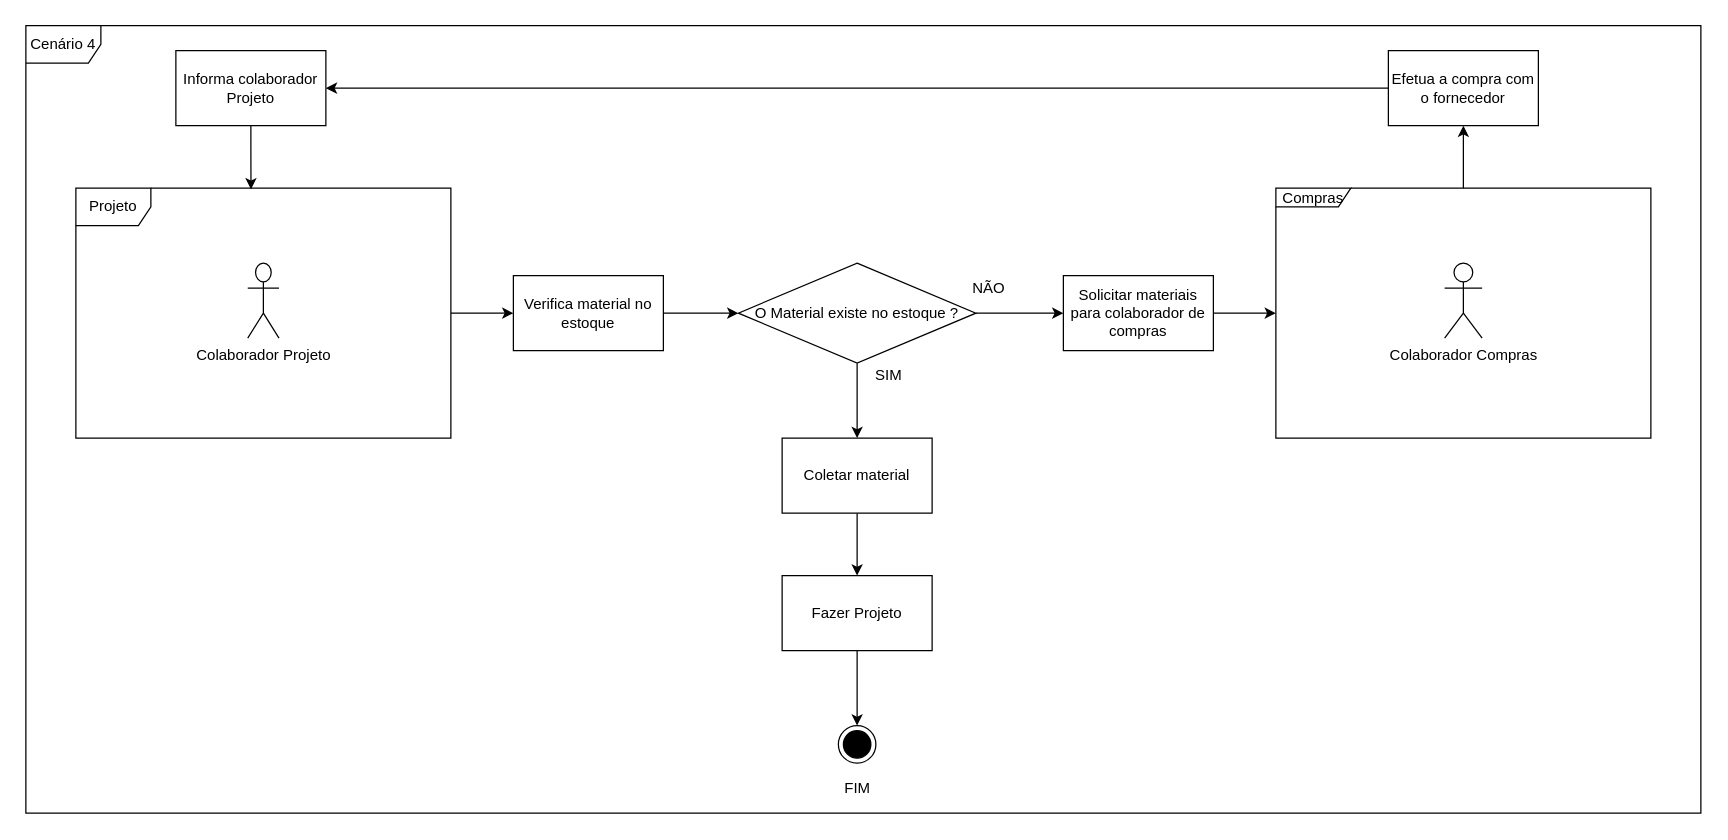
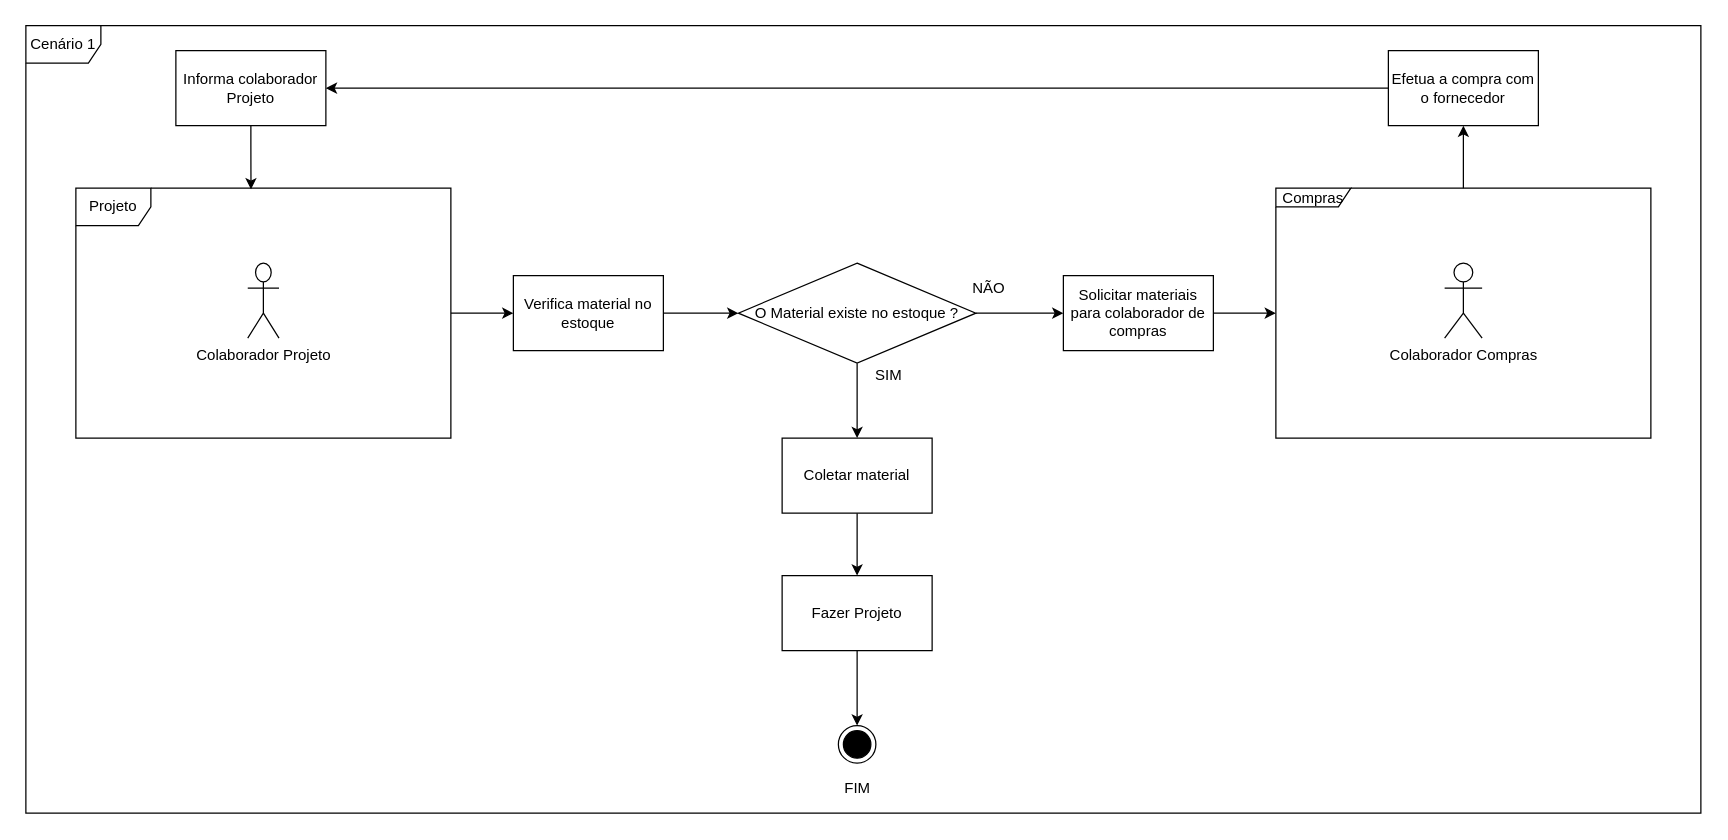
(63, 44) -> (63, 44)
